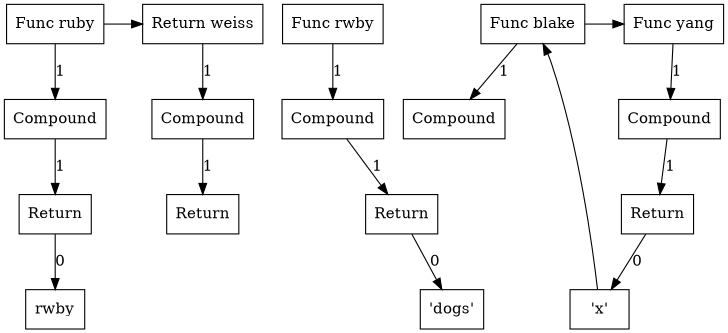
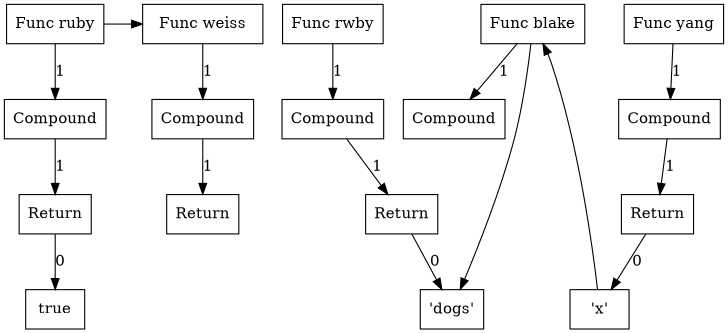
(203, 24) -> (203, 24)
(599, 24) -> (507, 164)
(55, 309) -> (55, 309)
